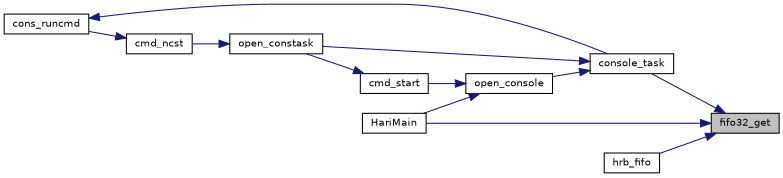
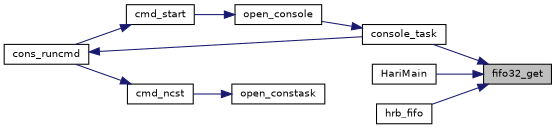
(451, 54) -> none
(330, 62) -> (98, 36)
(447, 105) -> none
